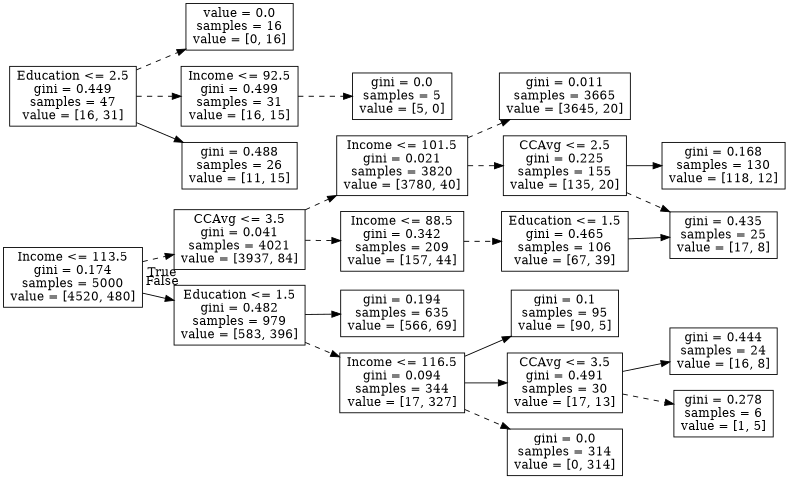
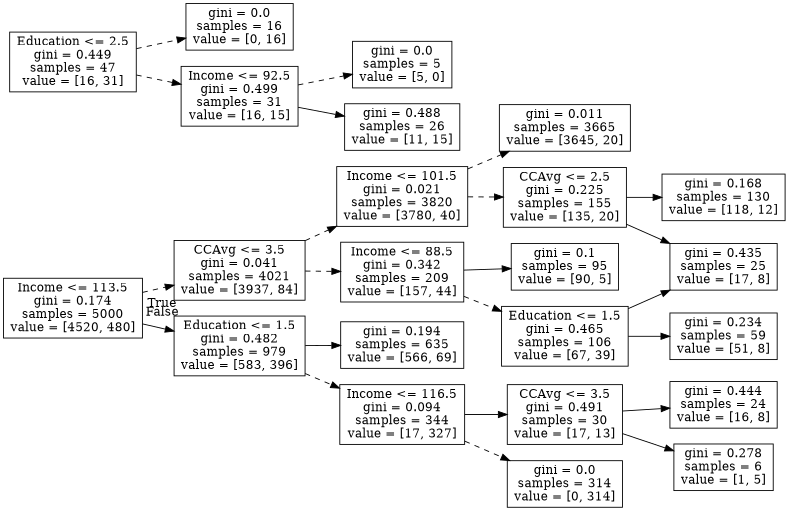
(240, 27) -> (240, 27)
(156, 131) -> (317, 111)
(644, 200) -> (644, 232)
none -> (724, 336)
(484, 348) -> (483, 269)
(644, 398) -> (644, 441)
